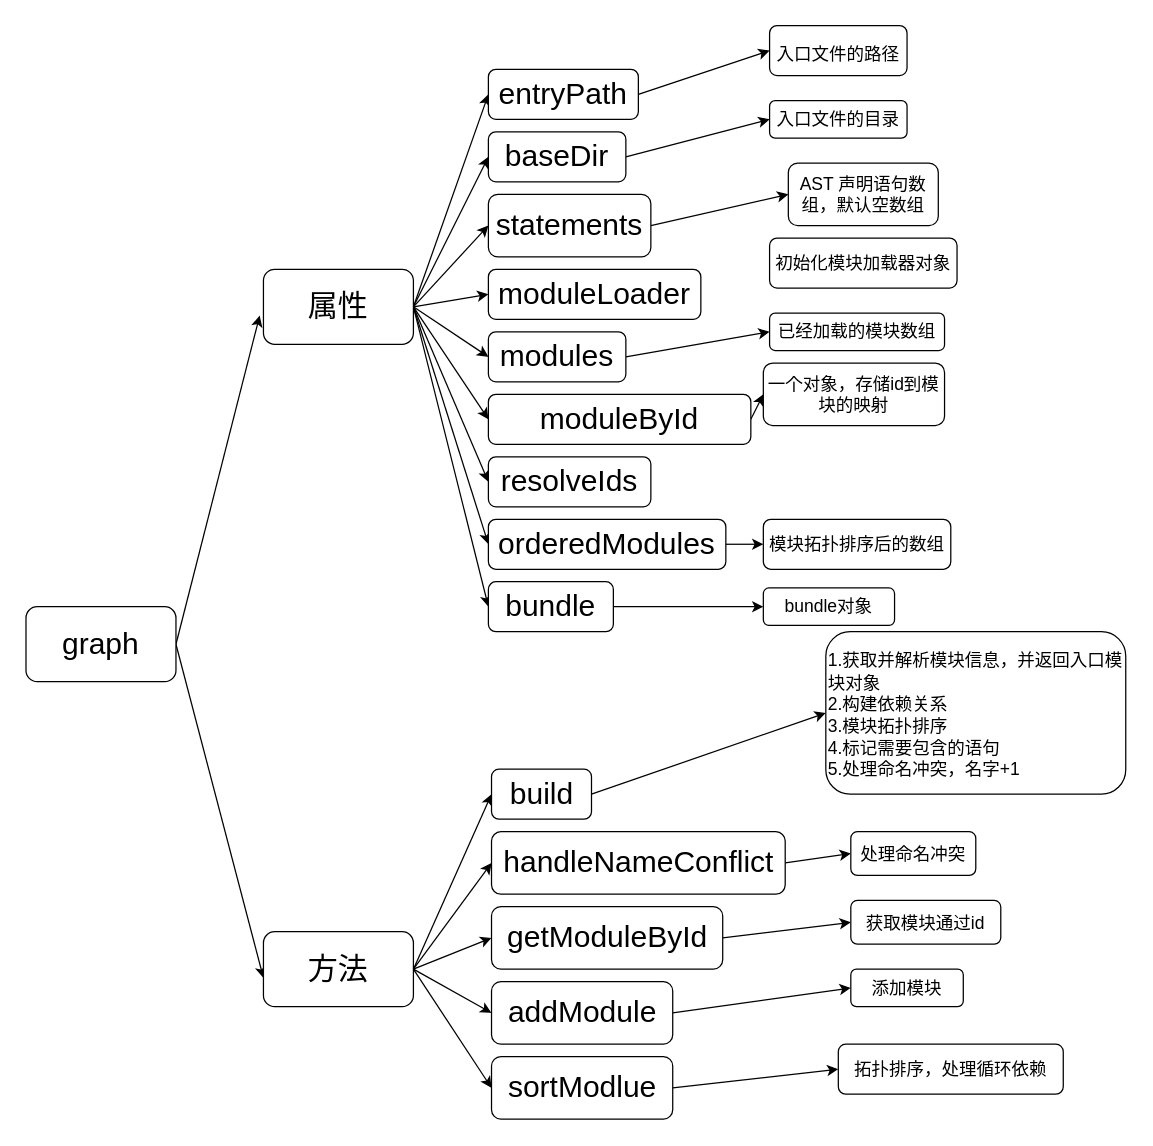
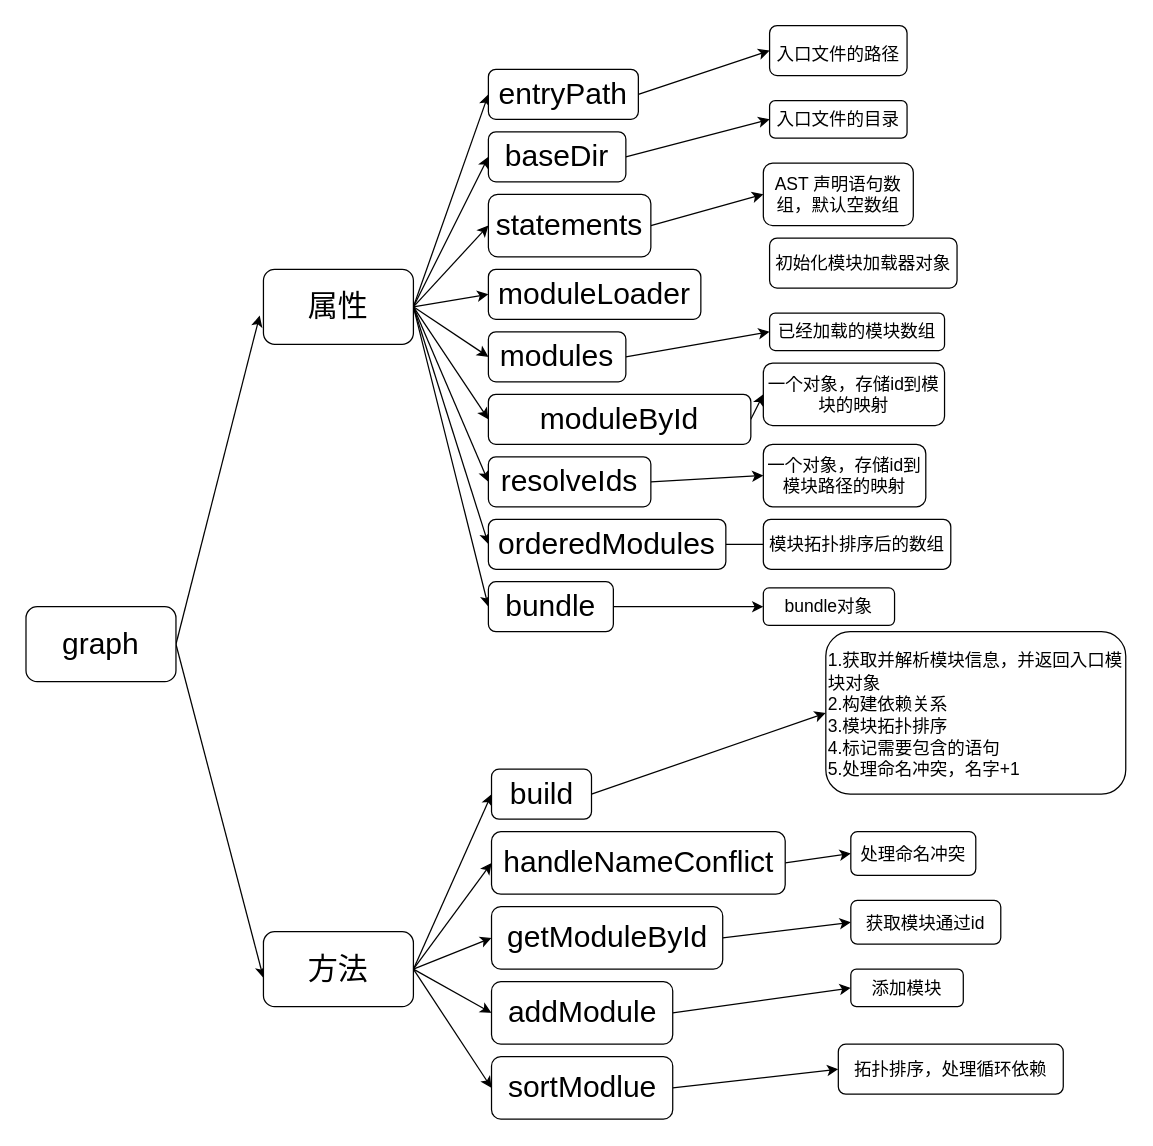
(863, 194) -> (838, 194)
none -> (844, 476)
none -> (703, 479)
(753, 544) -> (757, 544)
